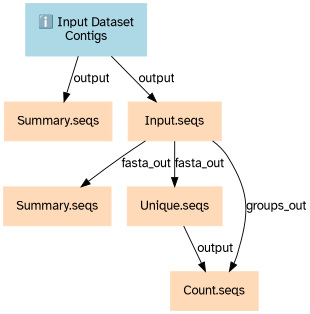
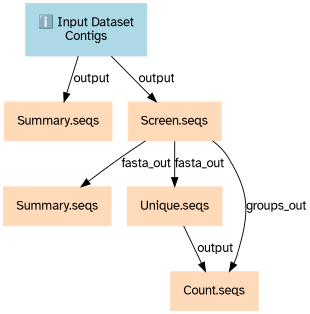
(175, 121) -> (175, 121)
